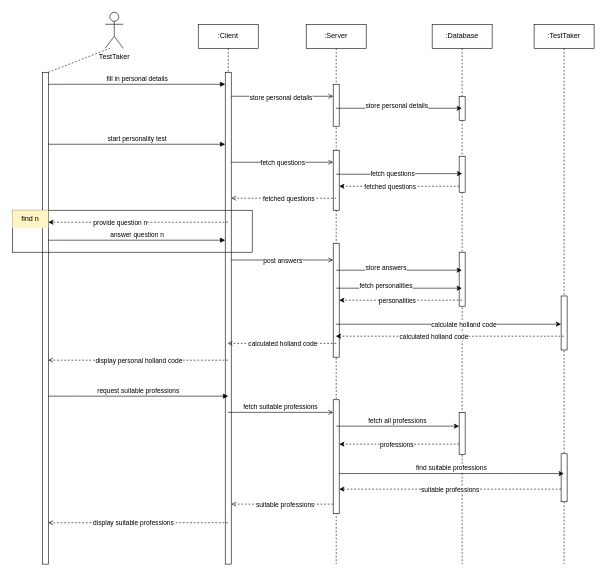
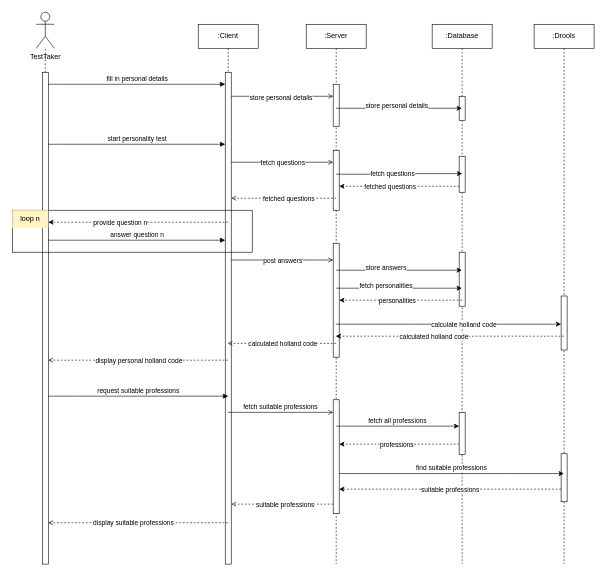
(114, 30) -> (45, 30)
(564, 36) -> (564, 36)
(30, 219) -> (30, 219)
